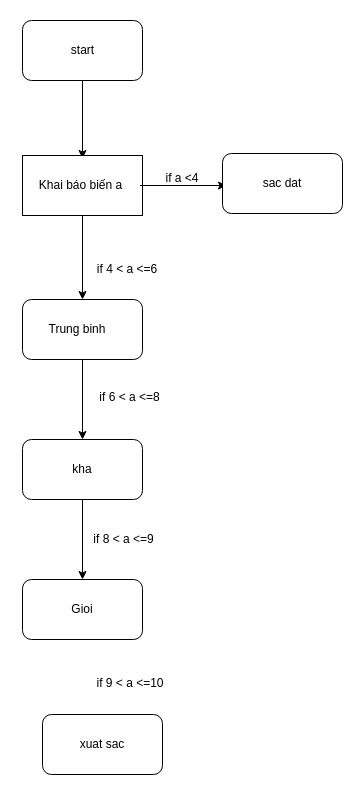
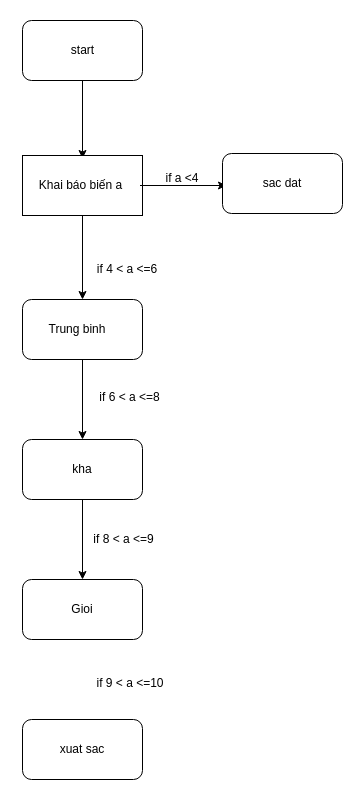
(103, 745) -> (83, 750)
